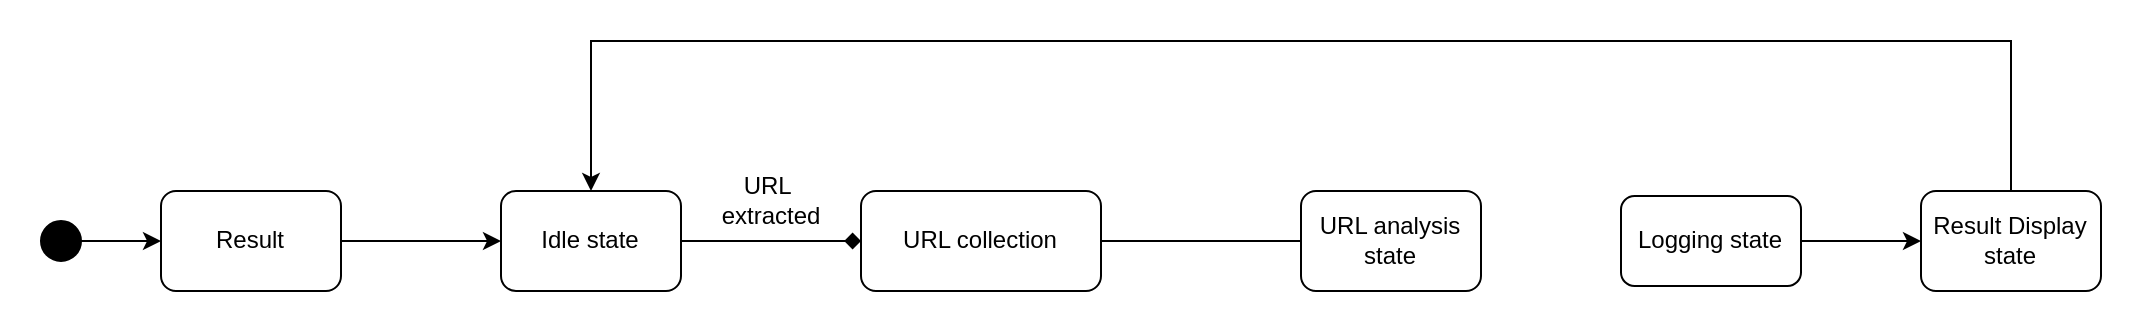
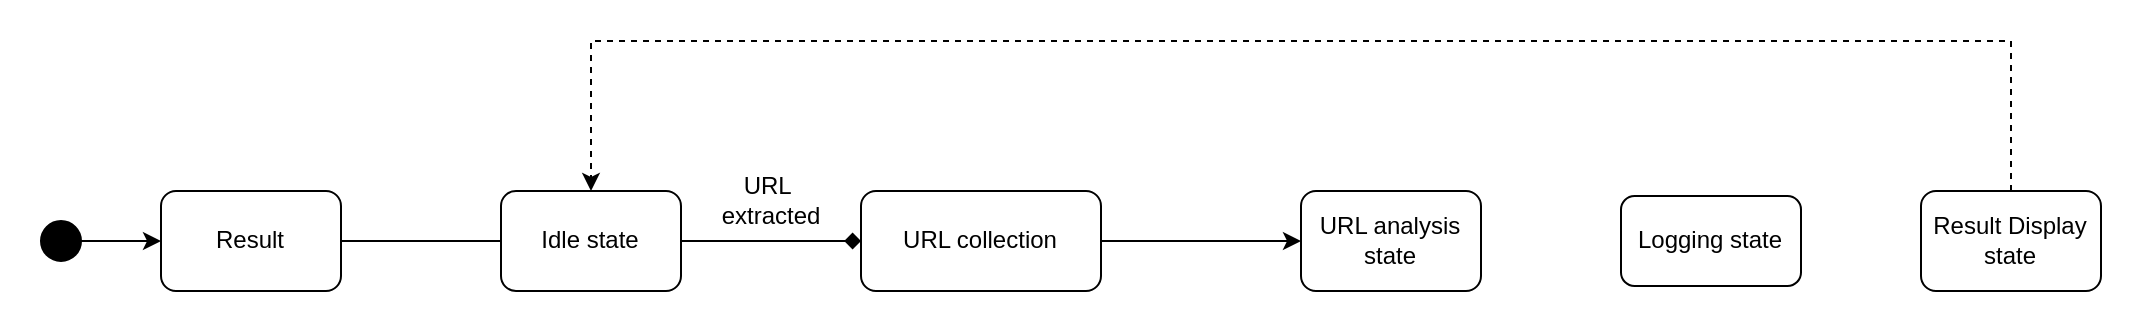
(1307, 41) -> (1307, 41)
(486, 241) -> (491, 241)
(1291, 241) -> (1286, 241)
(1854, 241) -> none
